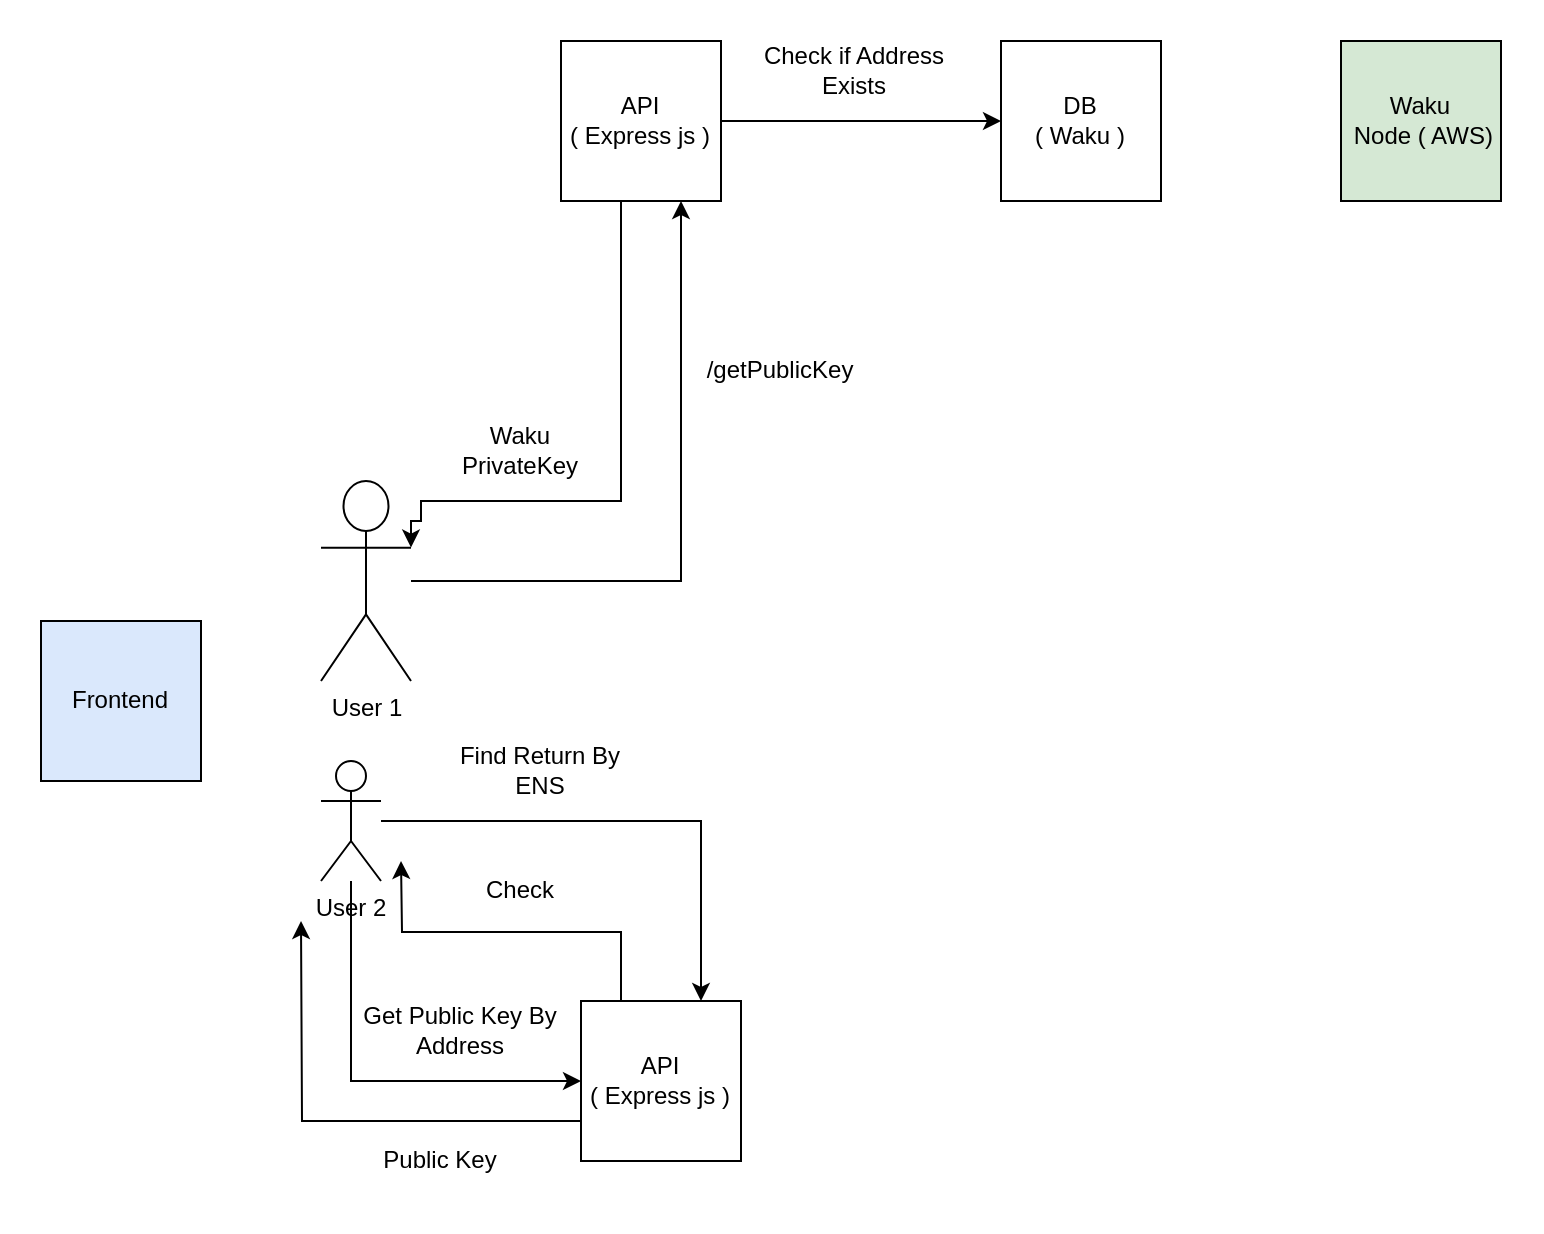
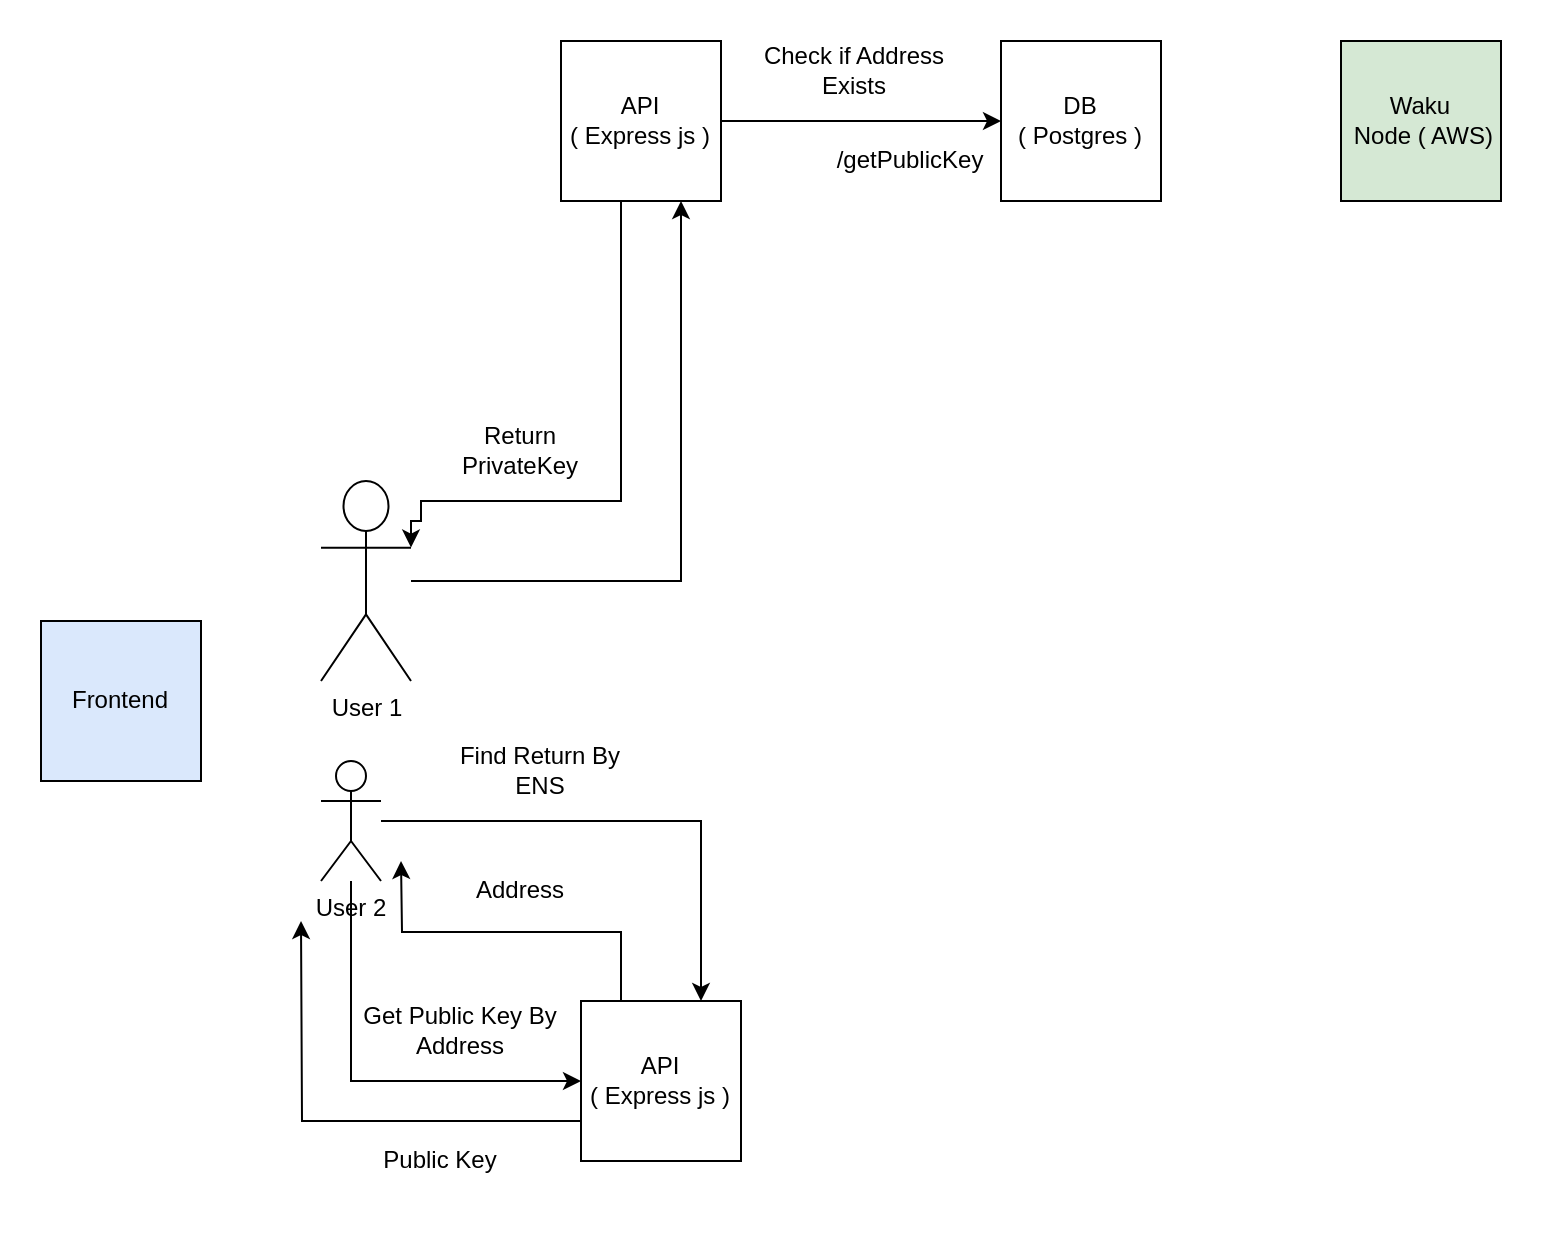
(1081, 121) -> (1081, 121)
(781, 371) -> (911, 161)
(521, 451) -> (521, 451)
(521, 891) -> (521, 891)
